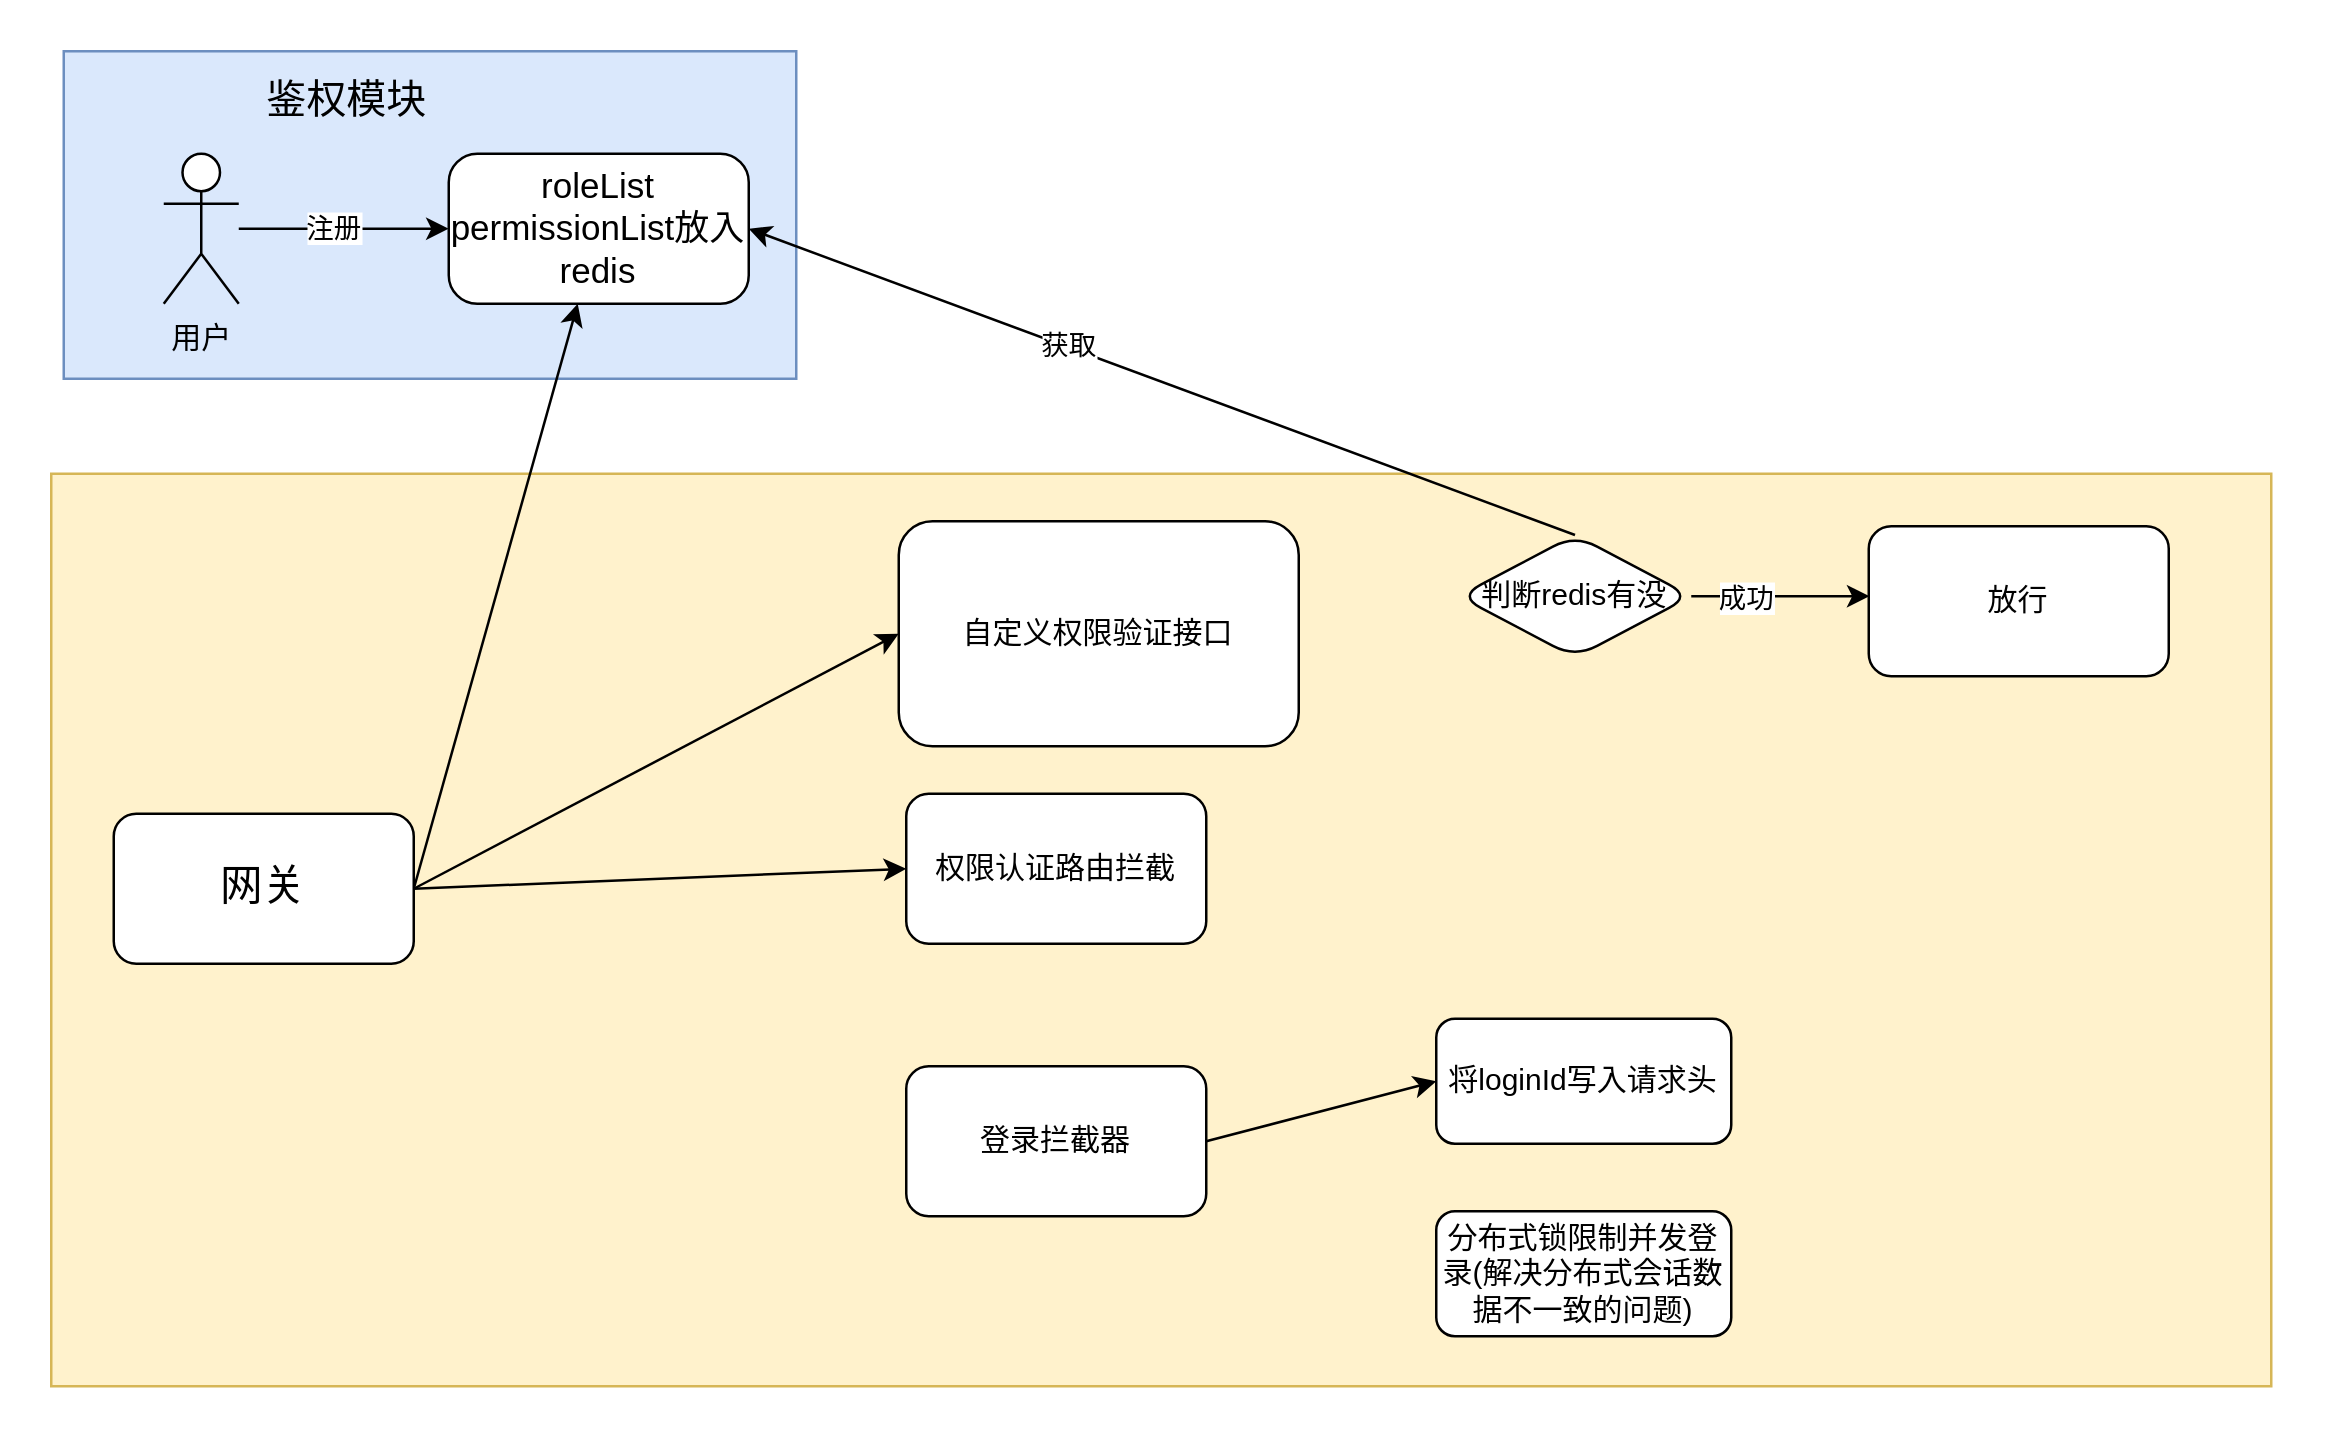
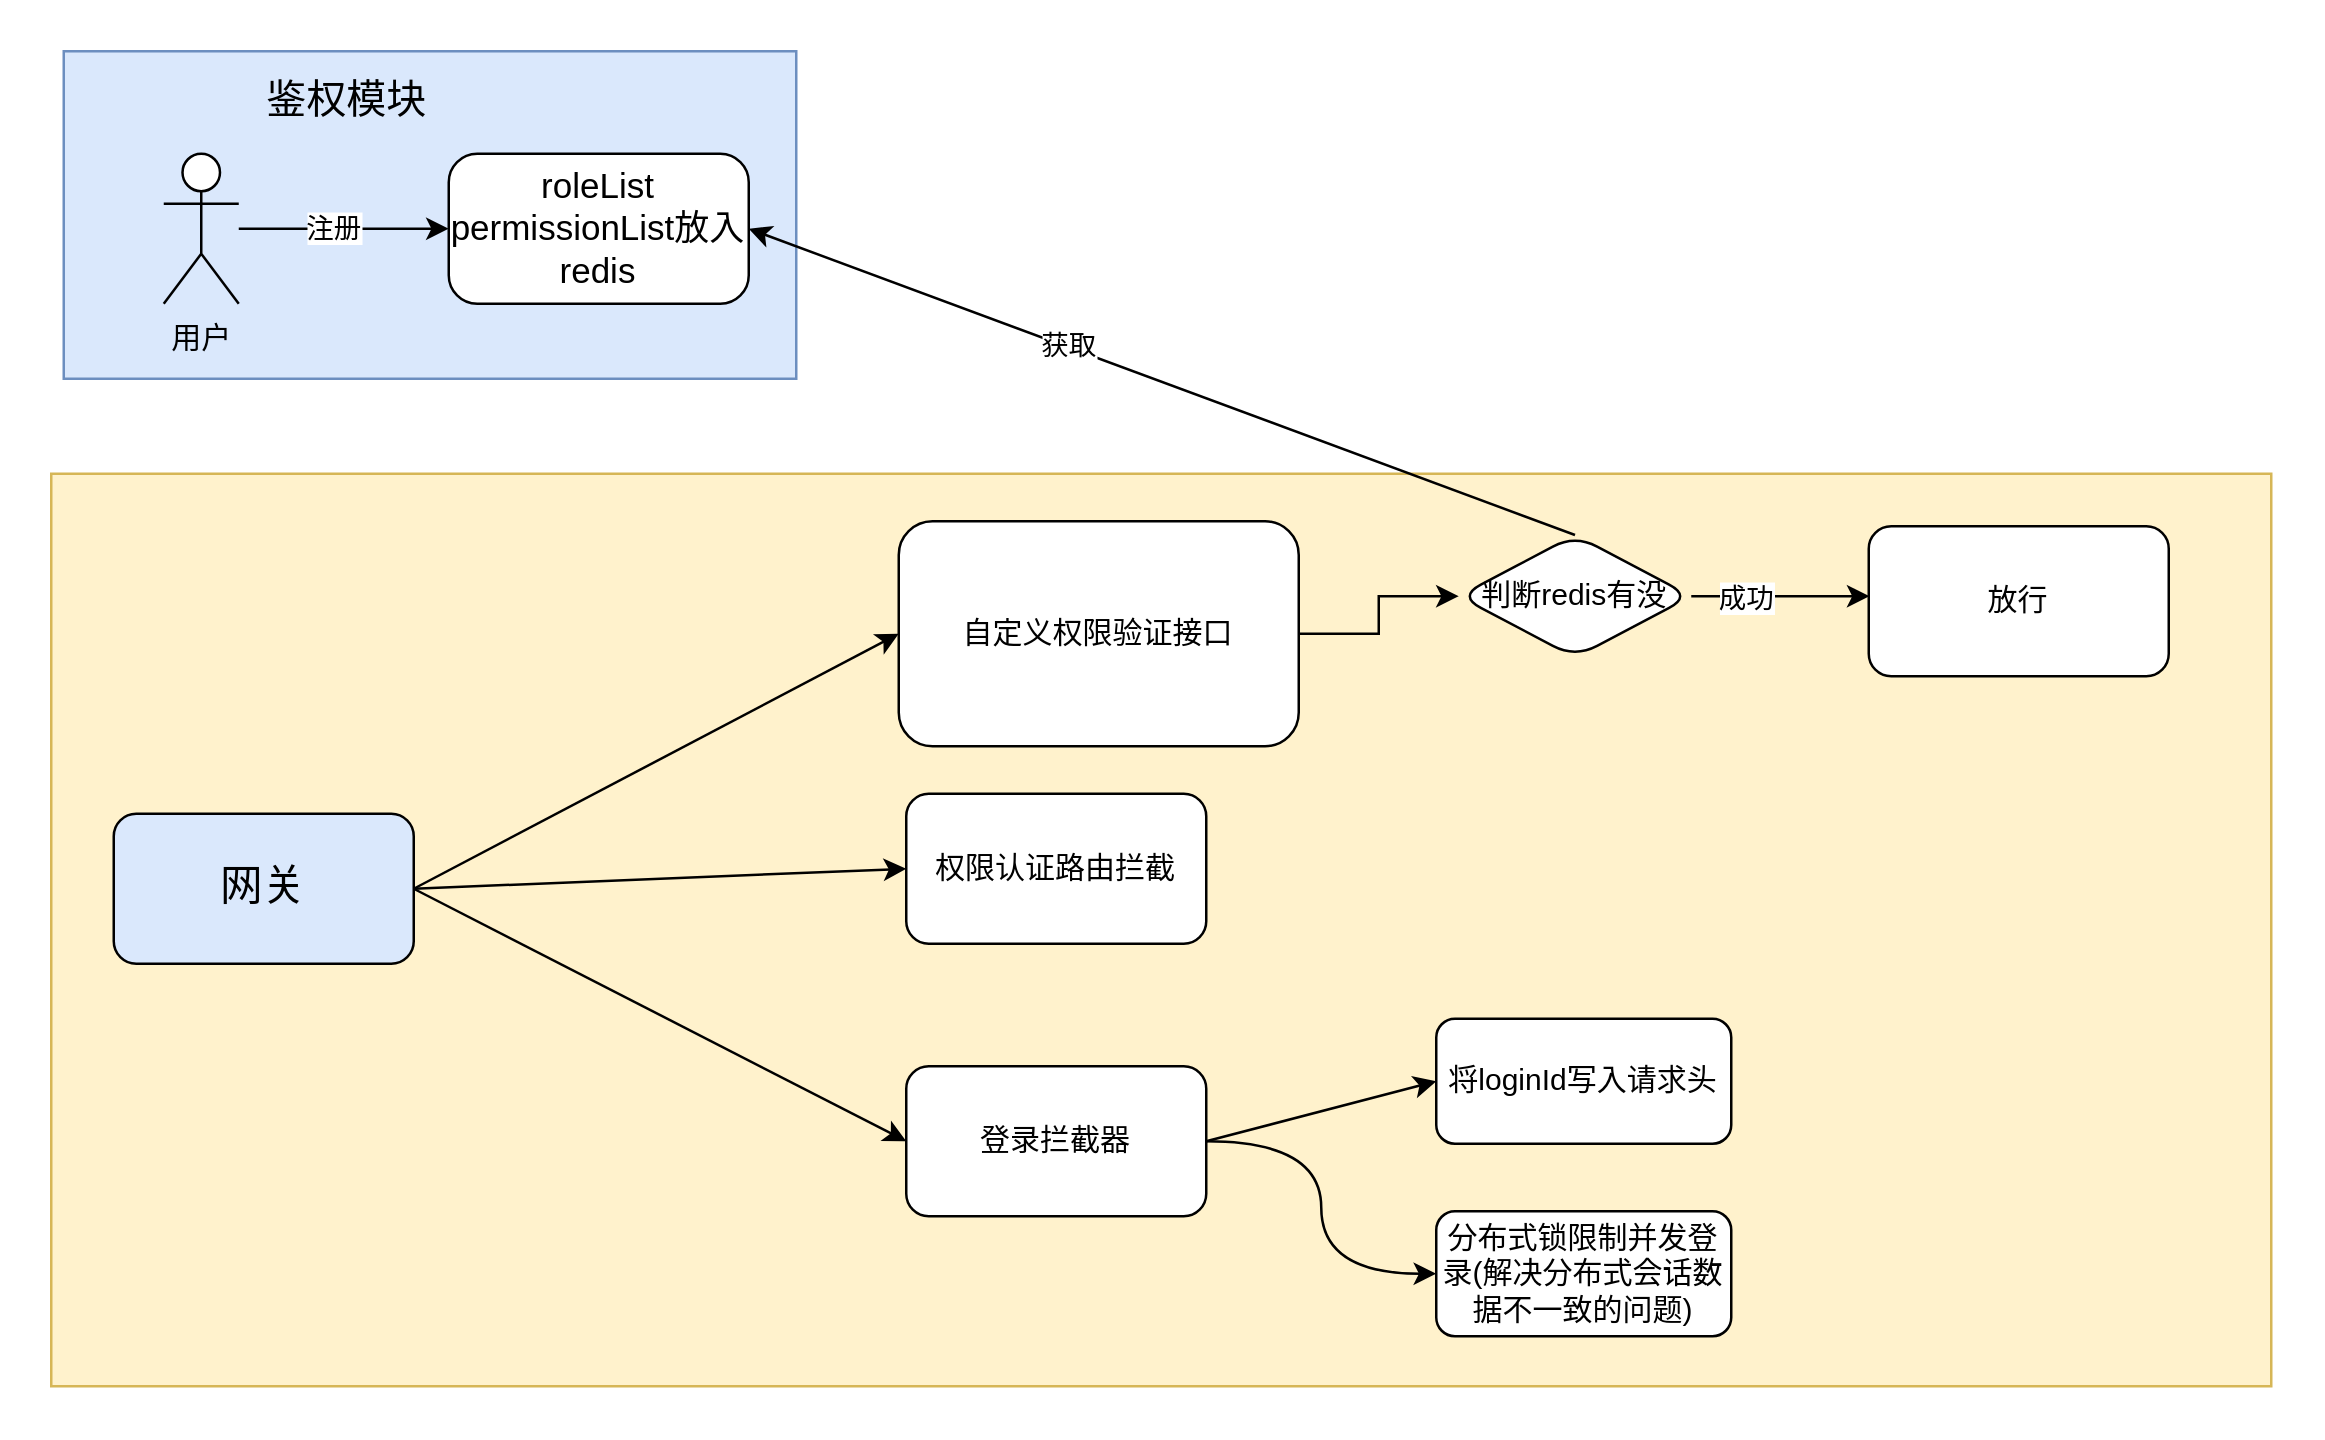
(495, 601) -> (656, 1013)
none -> (1379, 624)
(264, 889) -> (264, 889)
none -> (1321, 1208)
